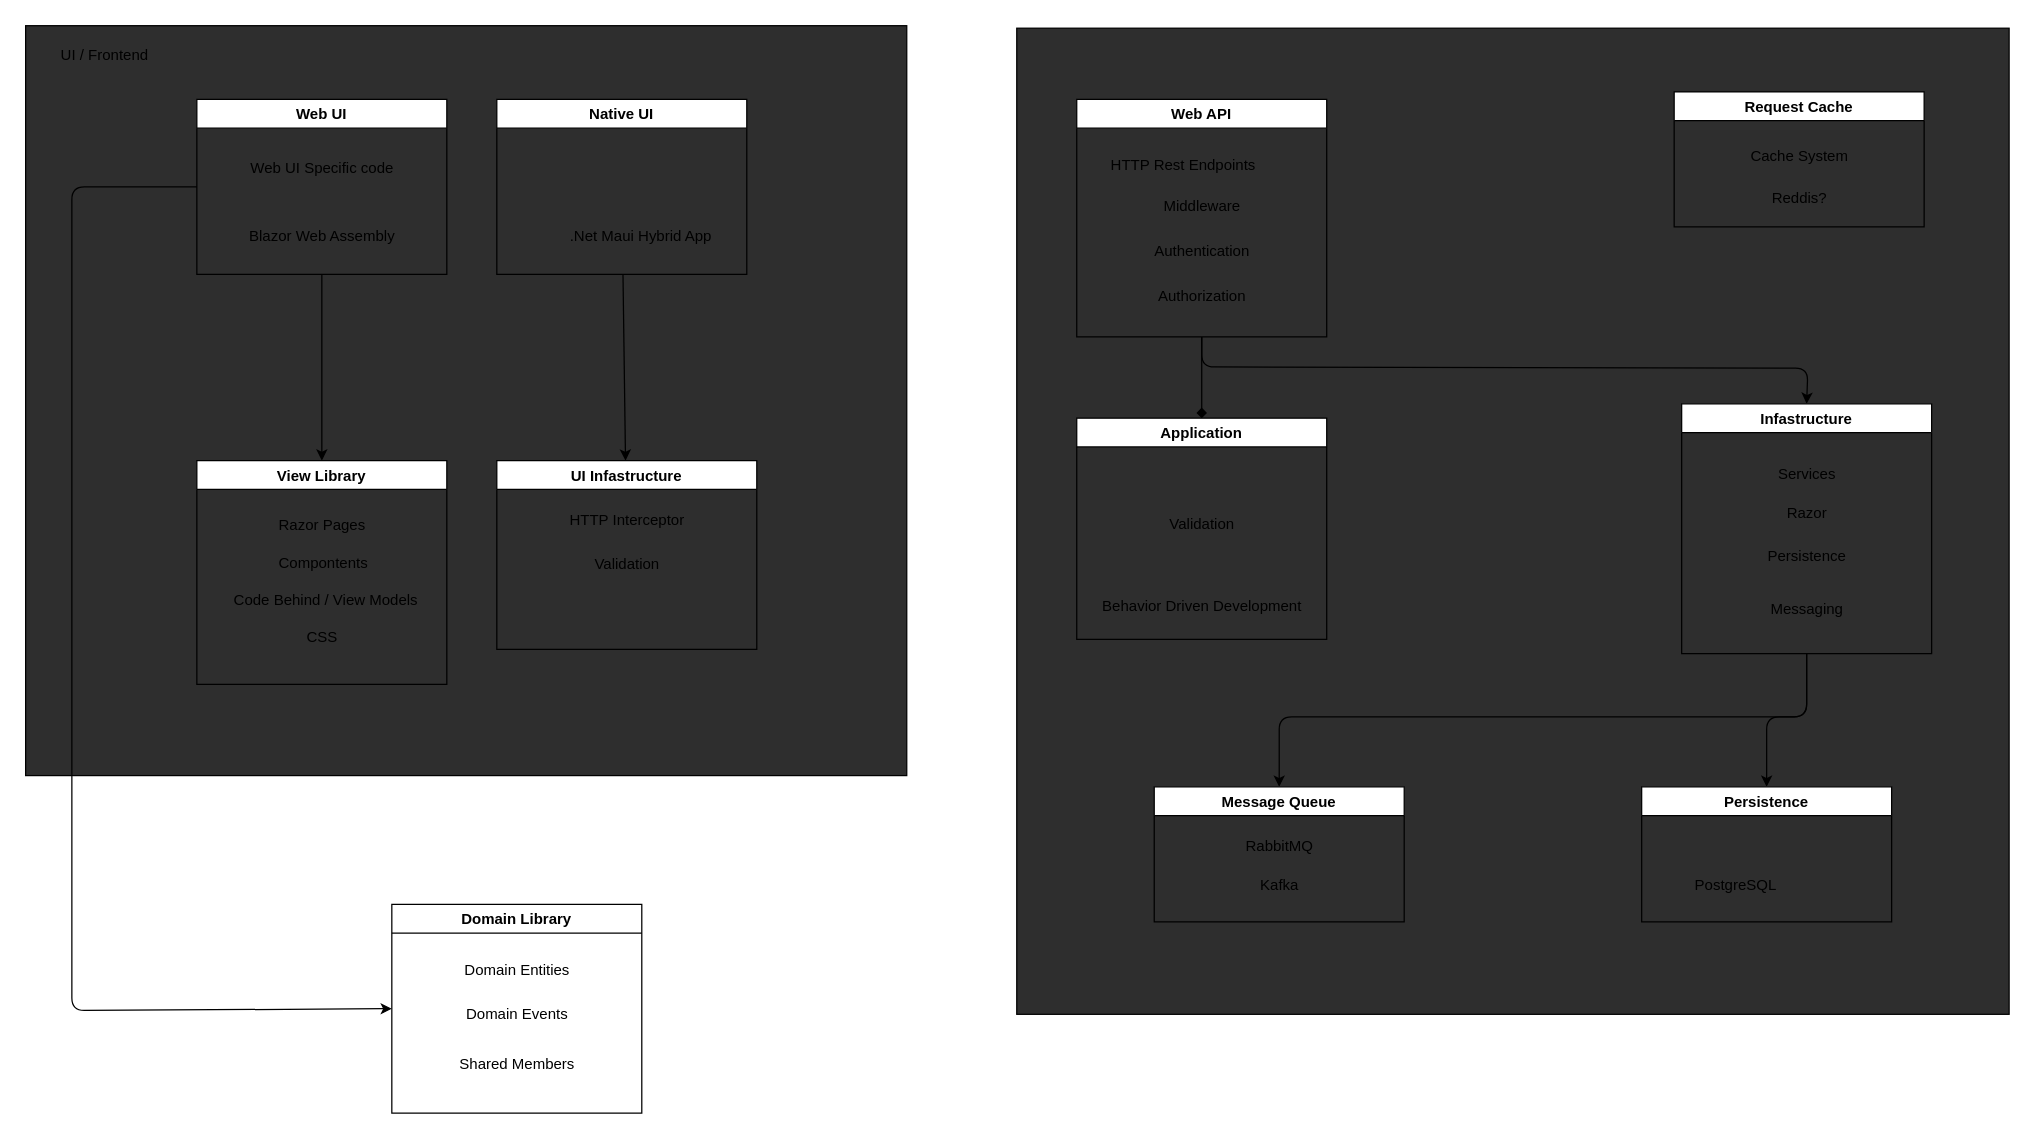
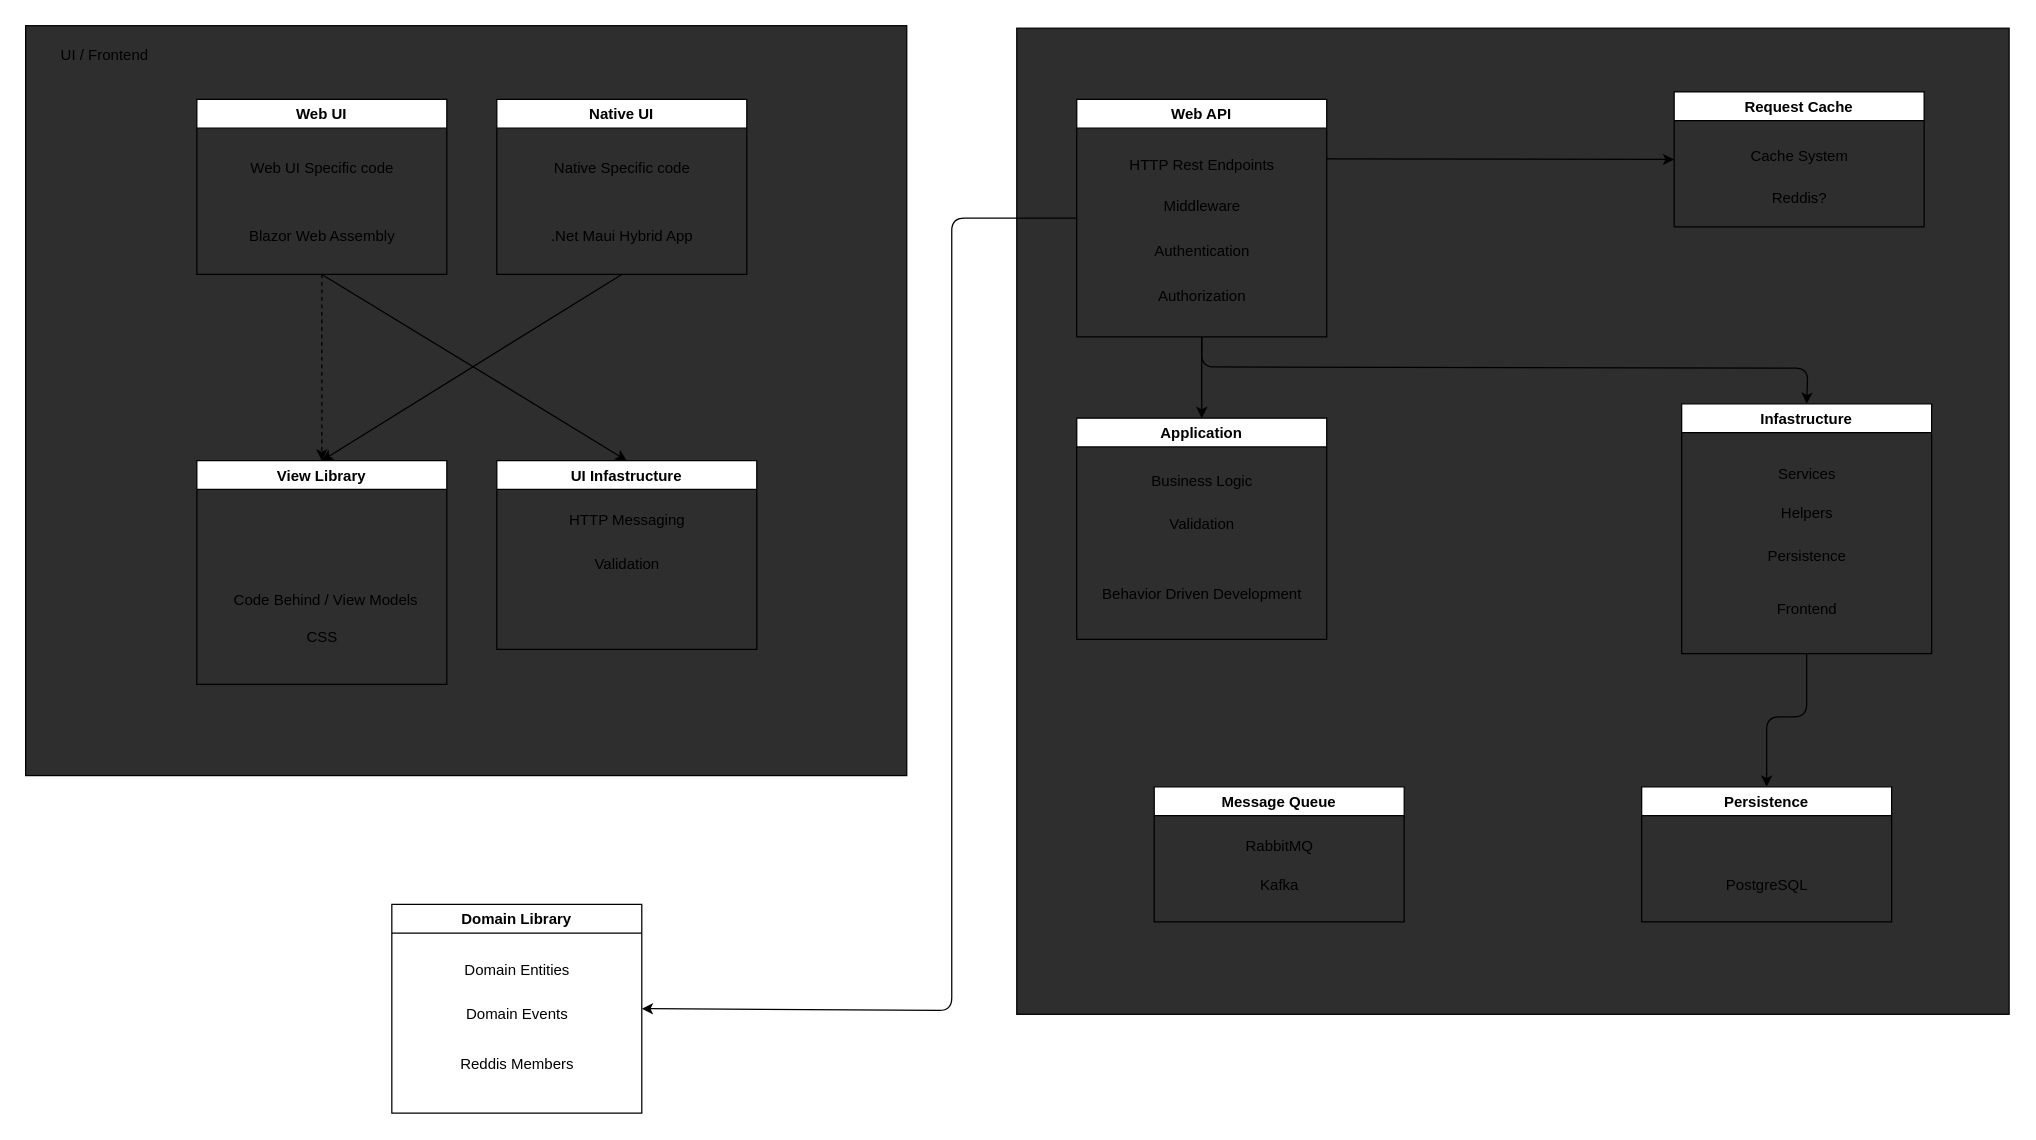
none -> (1497, 159)
(1183, 166) -> (1202, 166)
none -> (622, 168)
(641, 237) -> (622, 237)
none -> (476, 365)
(624, 365) -> none
(322, 366) -> (322, 366)
none -> (475, 368)
(1202, 407) -> (1202, 408)
none -> (1202, 482)
(1808, 513) -> (1808, 513)
(628, 521) -> (628, 521)
(322, 526) -> none
(323, 563) -> none
(1202, 607) -> (1202, 594)
(1808, 609) -> (1808, 609)
(1499, 717) -> none
none -> (952, 733)
(1736, 886) -> (1767, 886)
(114, 1010) -> none
(518, 1064) -> (518, 1064)
